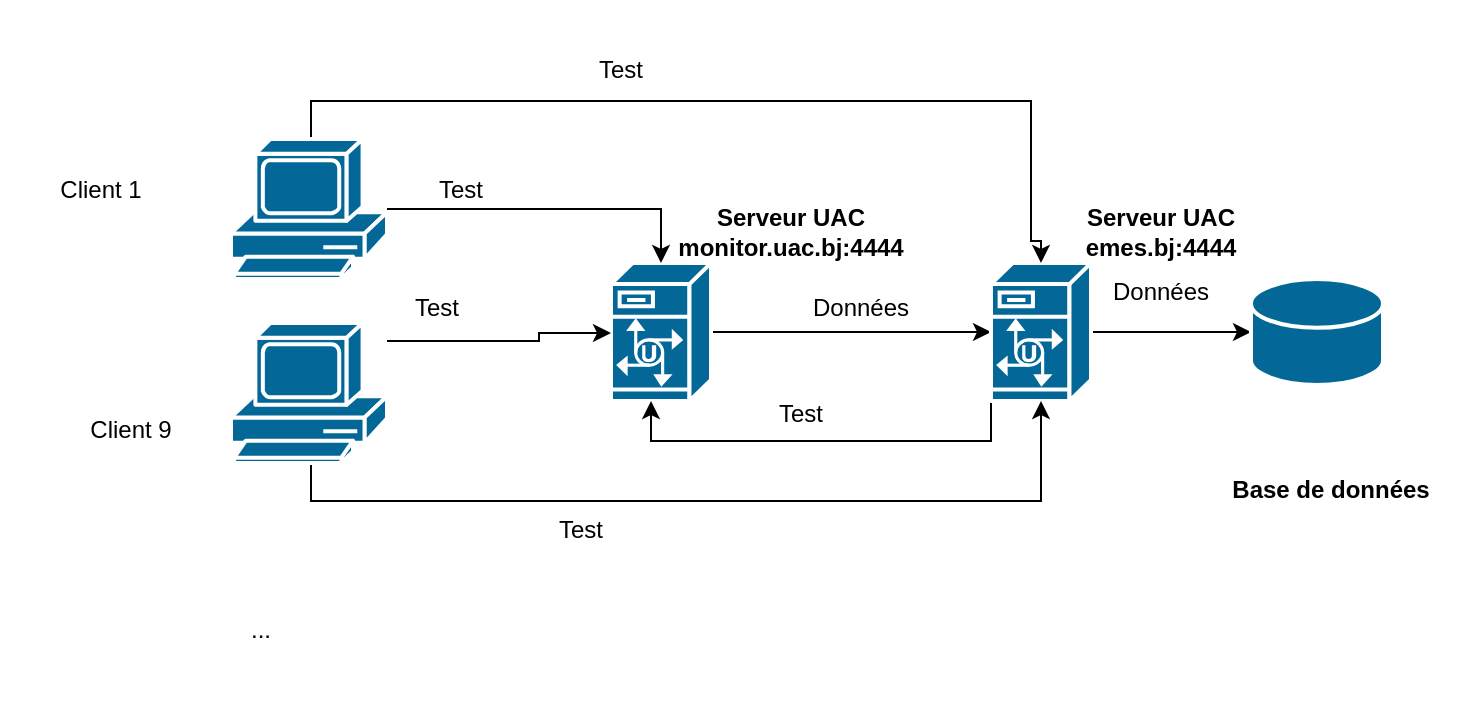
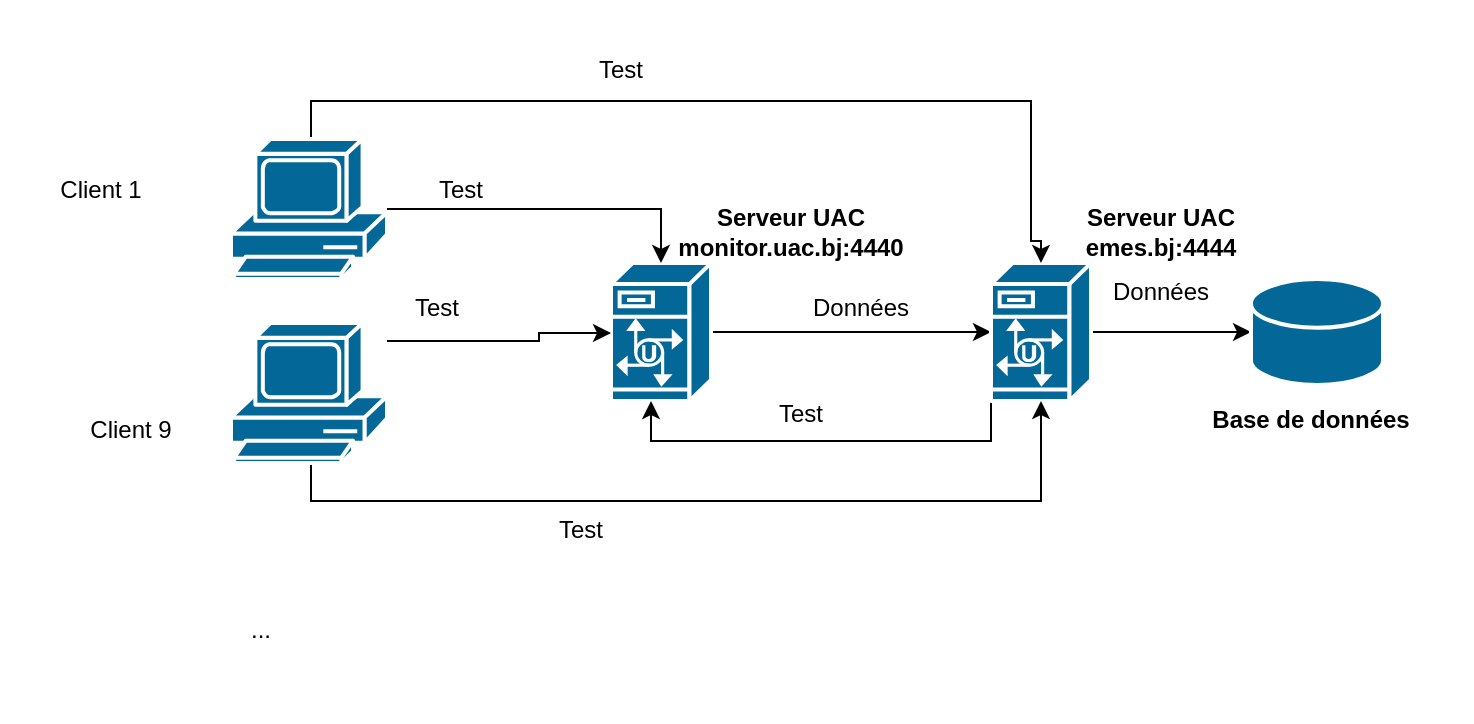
(792, 233) -> (792, 233)
(1331, 491) -> (1311, 421)
